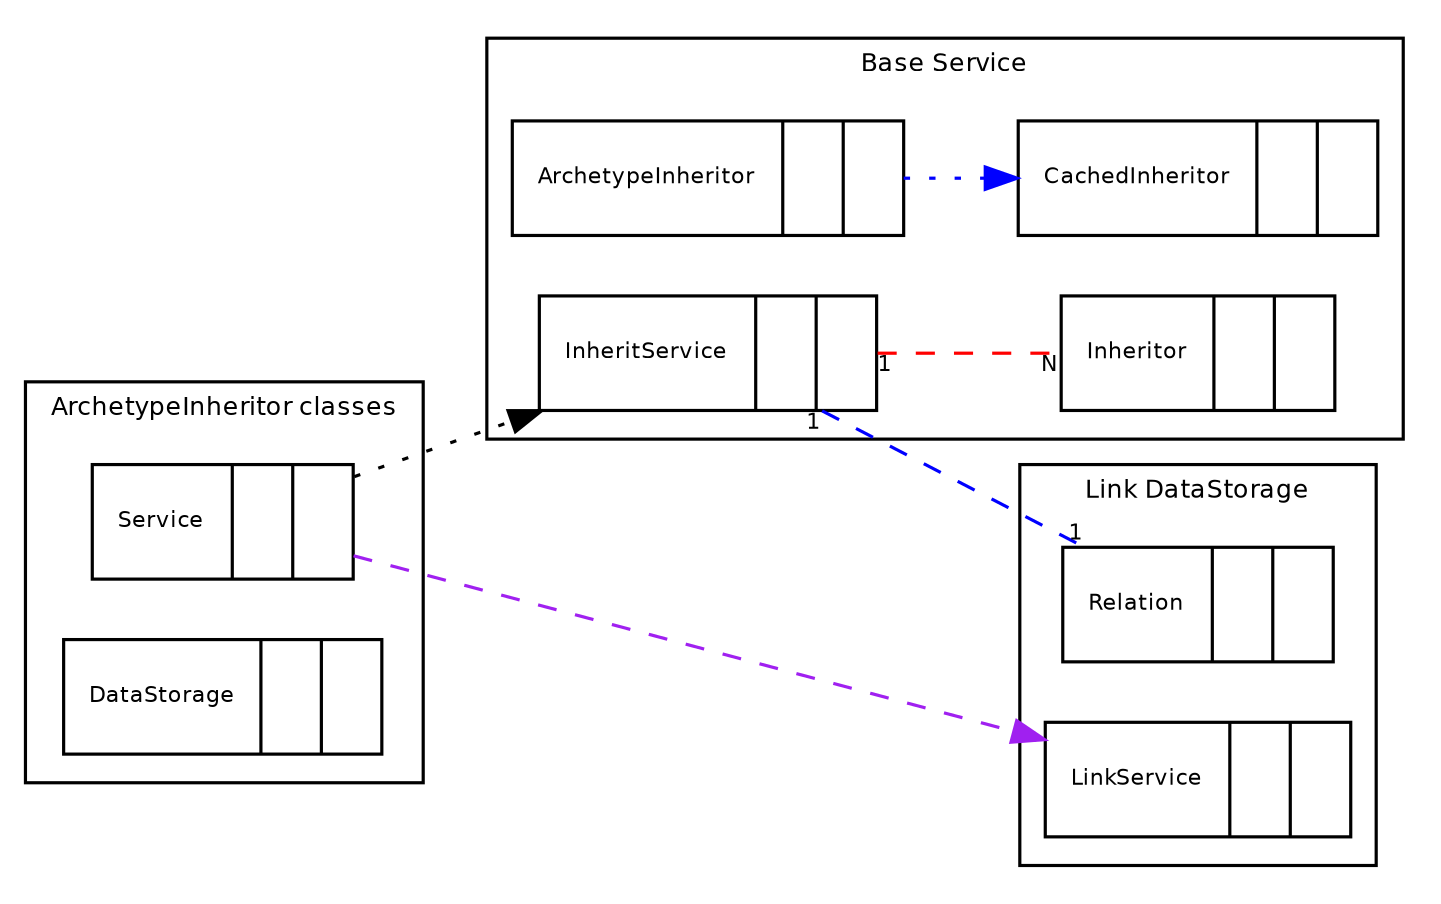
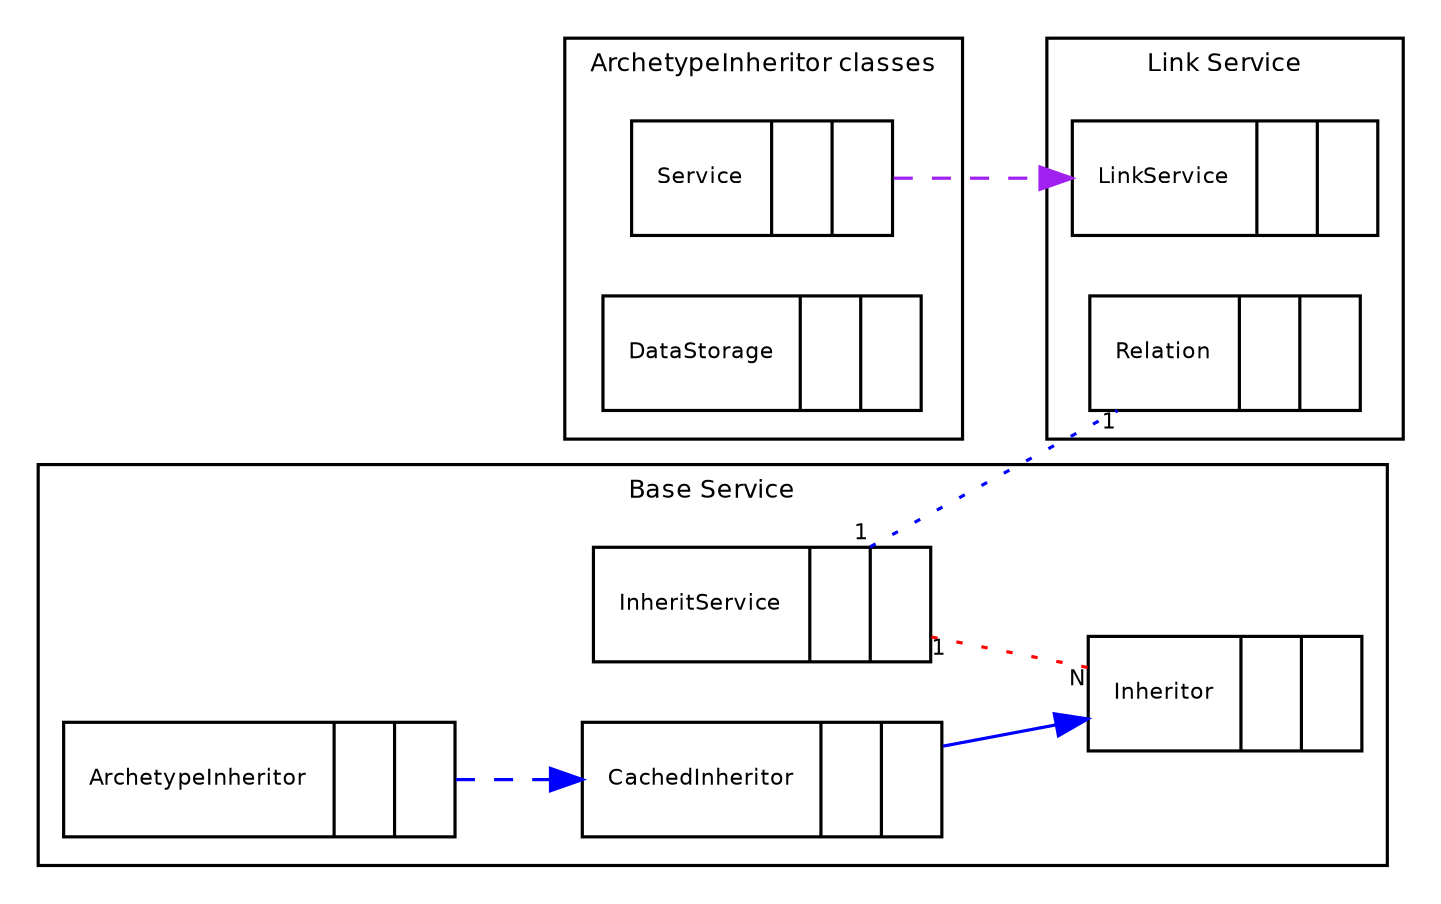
(944, 178) -> (503, 780)
(969, 353) -> (1010, 652)
(444, 445) -> none
(953, 479) -> (981, 486)
(1198, 492) -> (1225, 65)
none -> (1000, 735)
